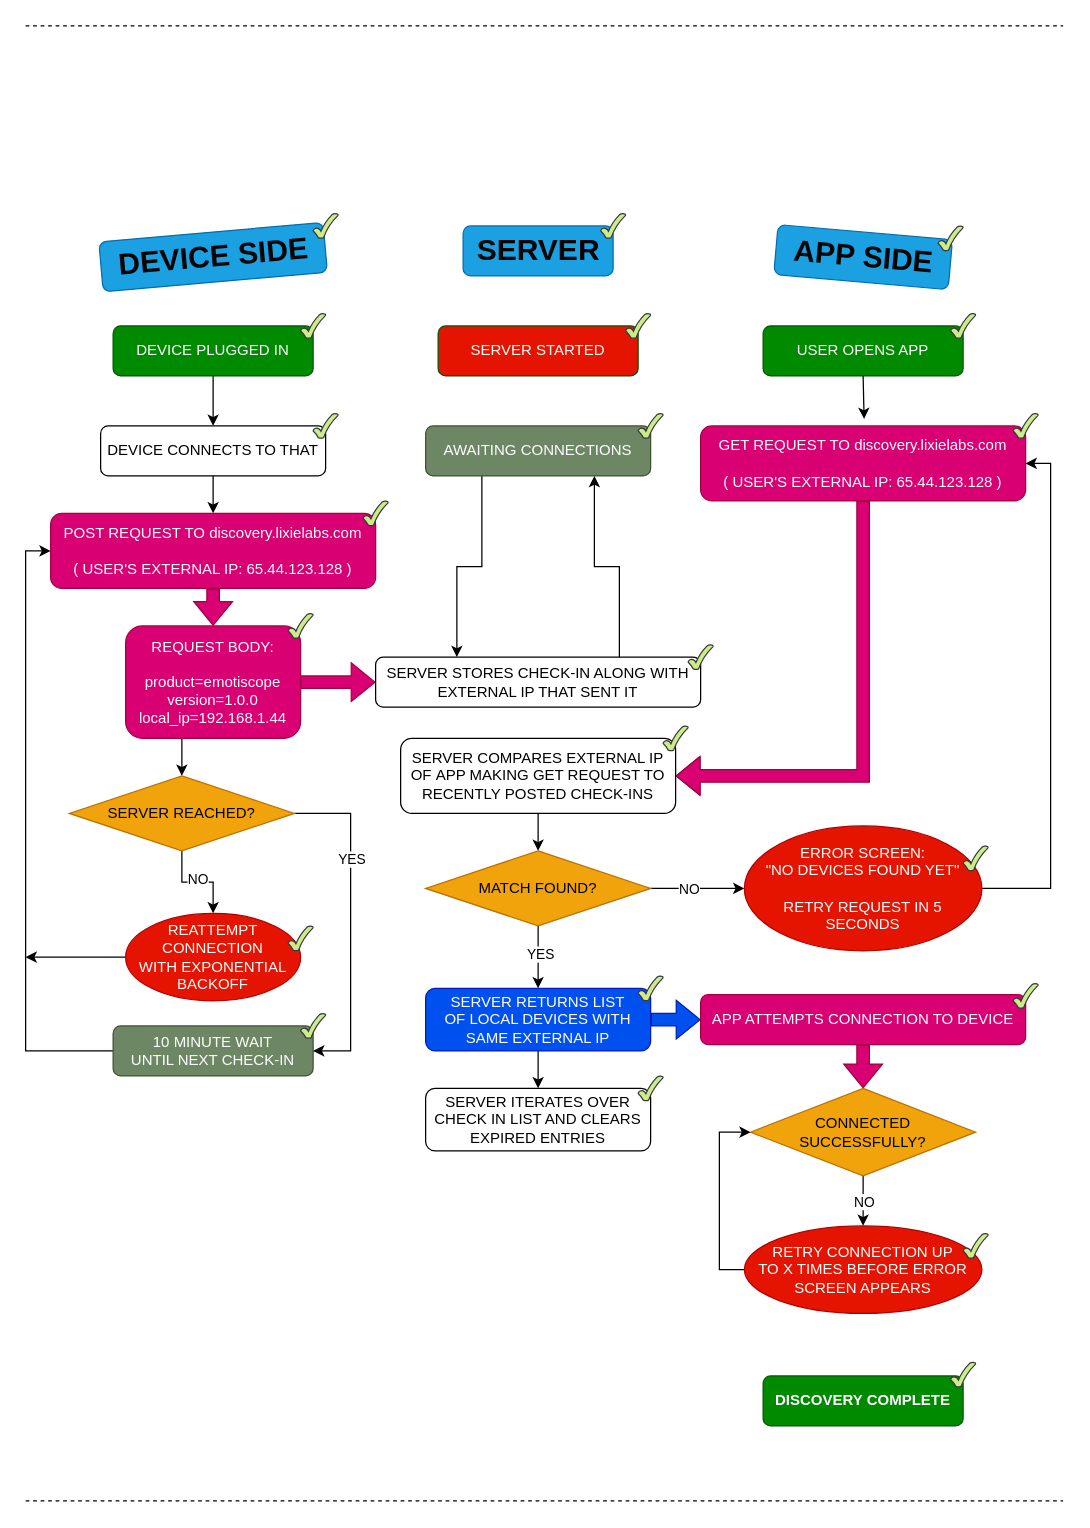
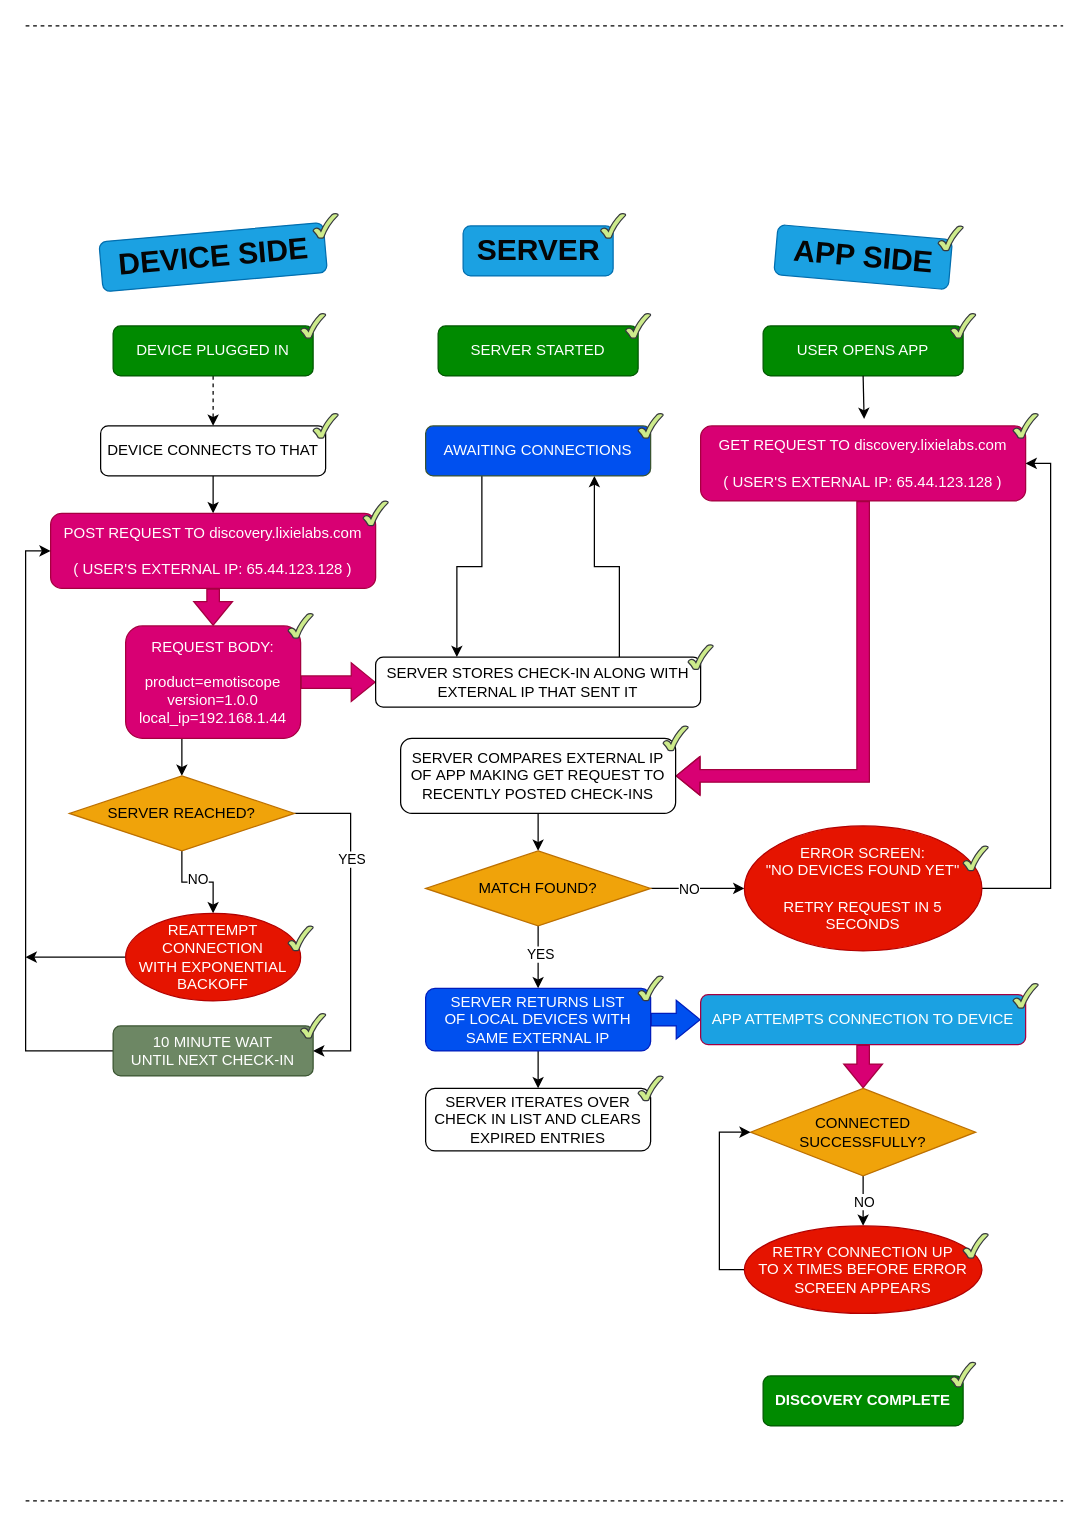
(538, 351) -> (538, 351)
(213, 396) -> (213, 396)
(538, 451) -> (538, 451)
(863, 1019) -> (863, 1019)
